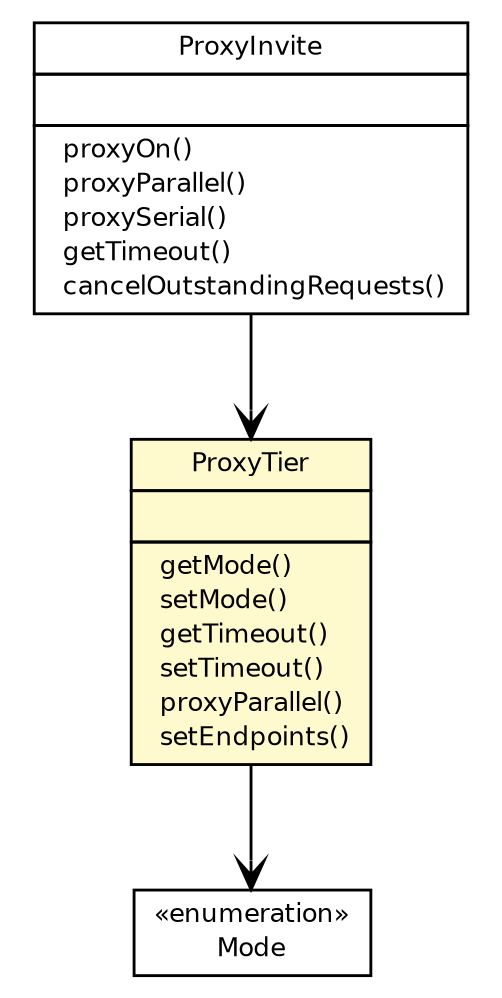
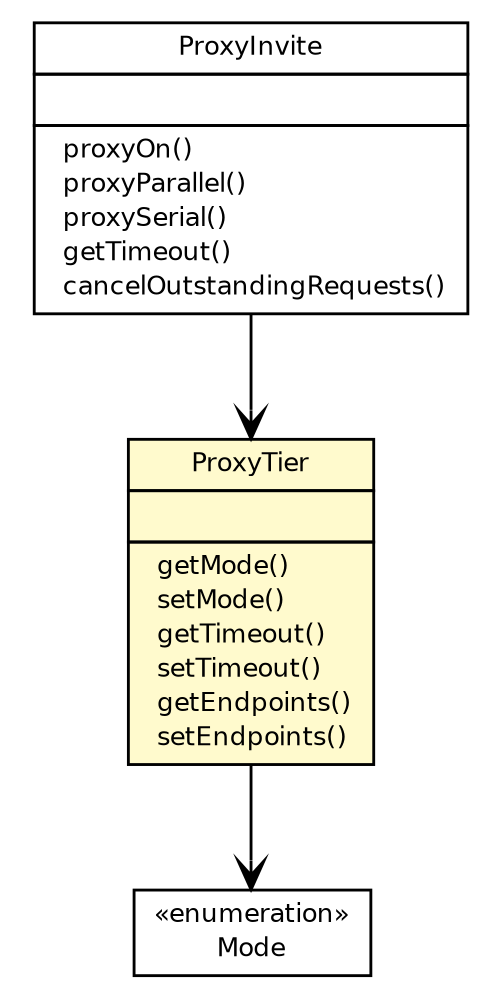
(248, 703) -> (251, 703)
